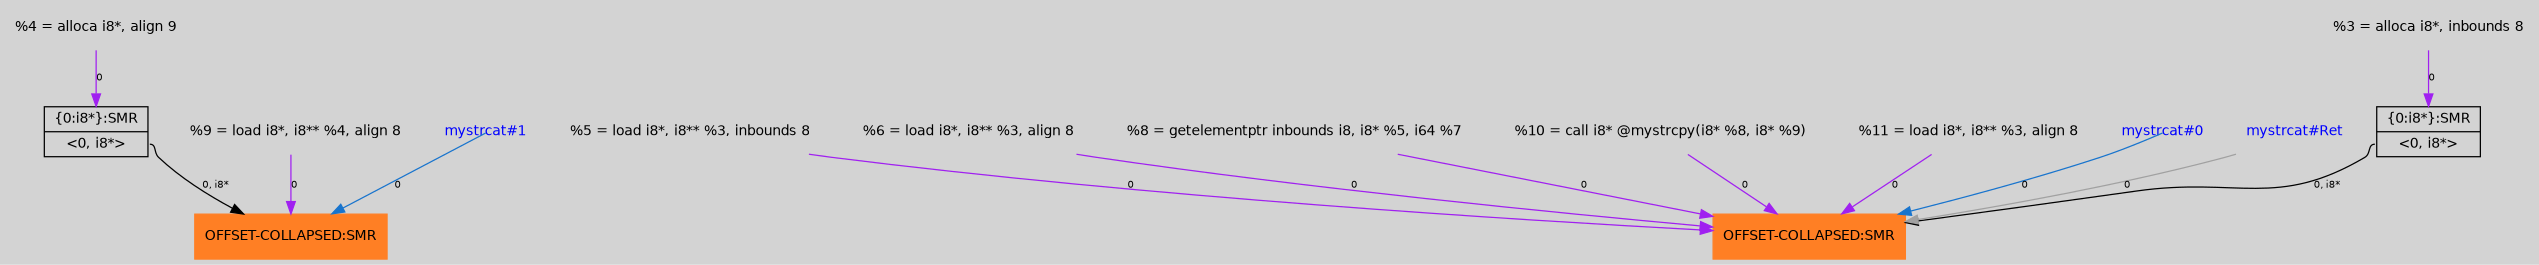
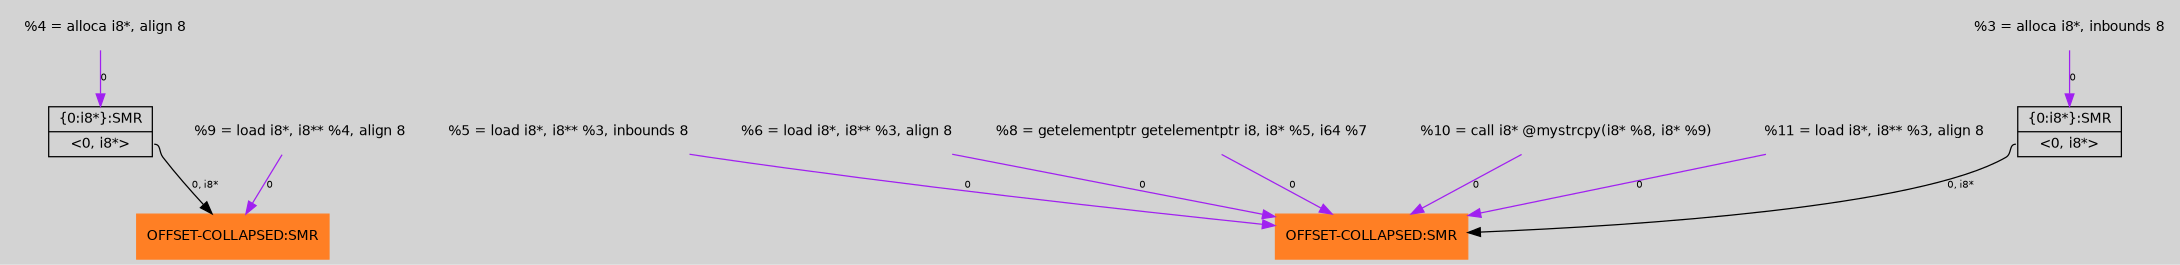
(96, 27) -> (101, 27)
(486, 132) -> none
(1290, 132) -> (1182, 132)
(2163, 132) -> none
(2295, 132) -> none
